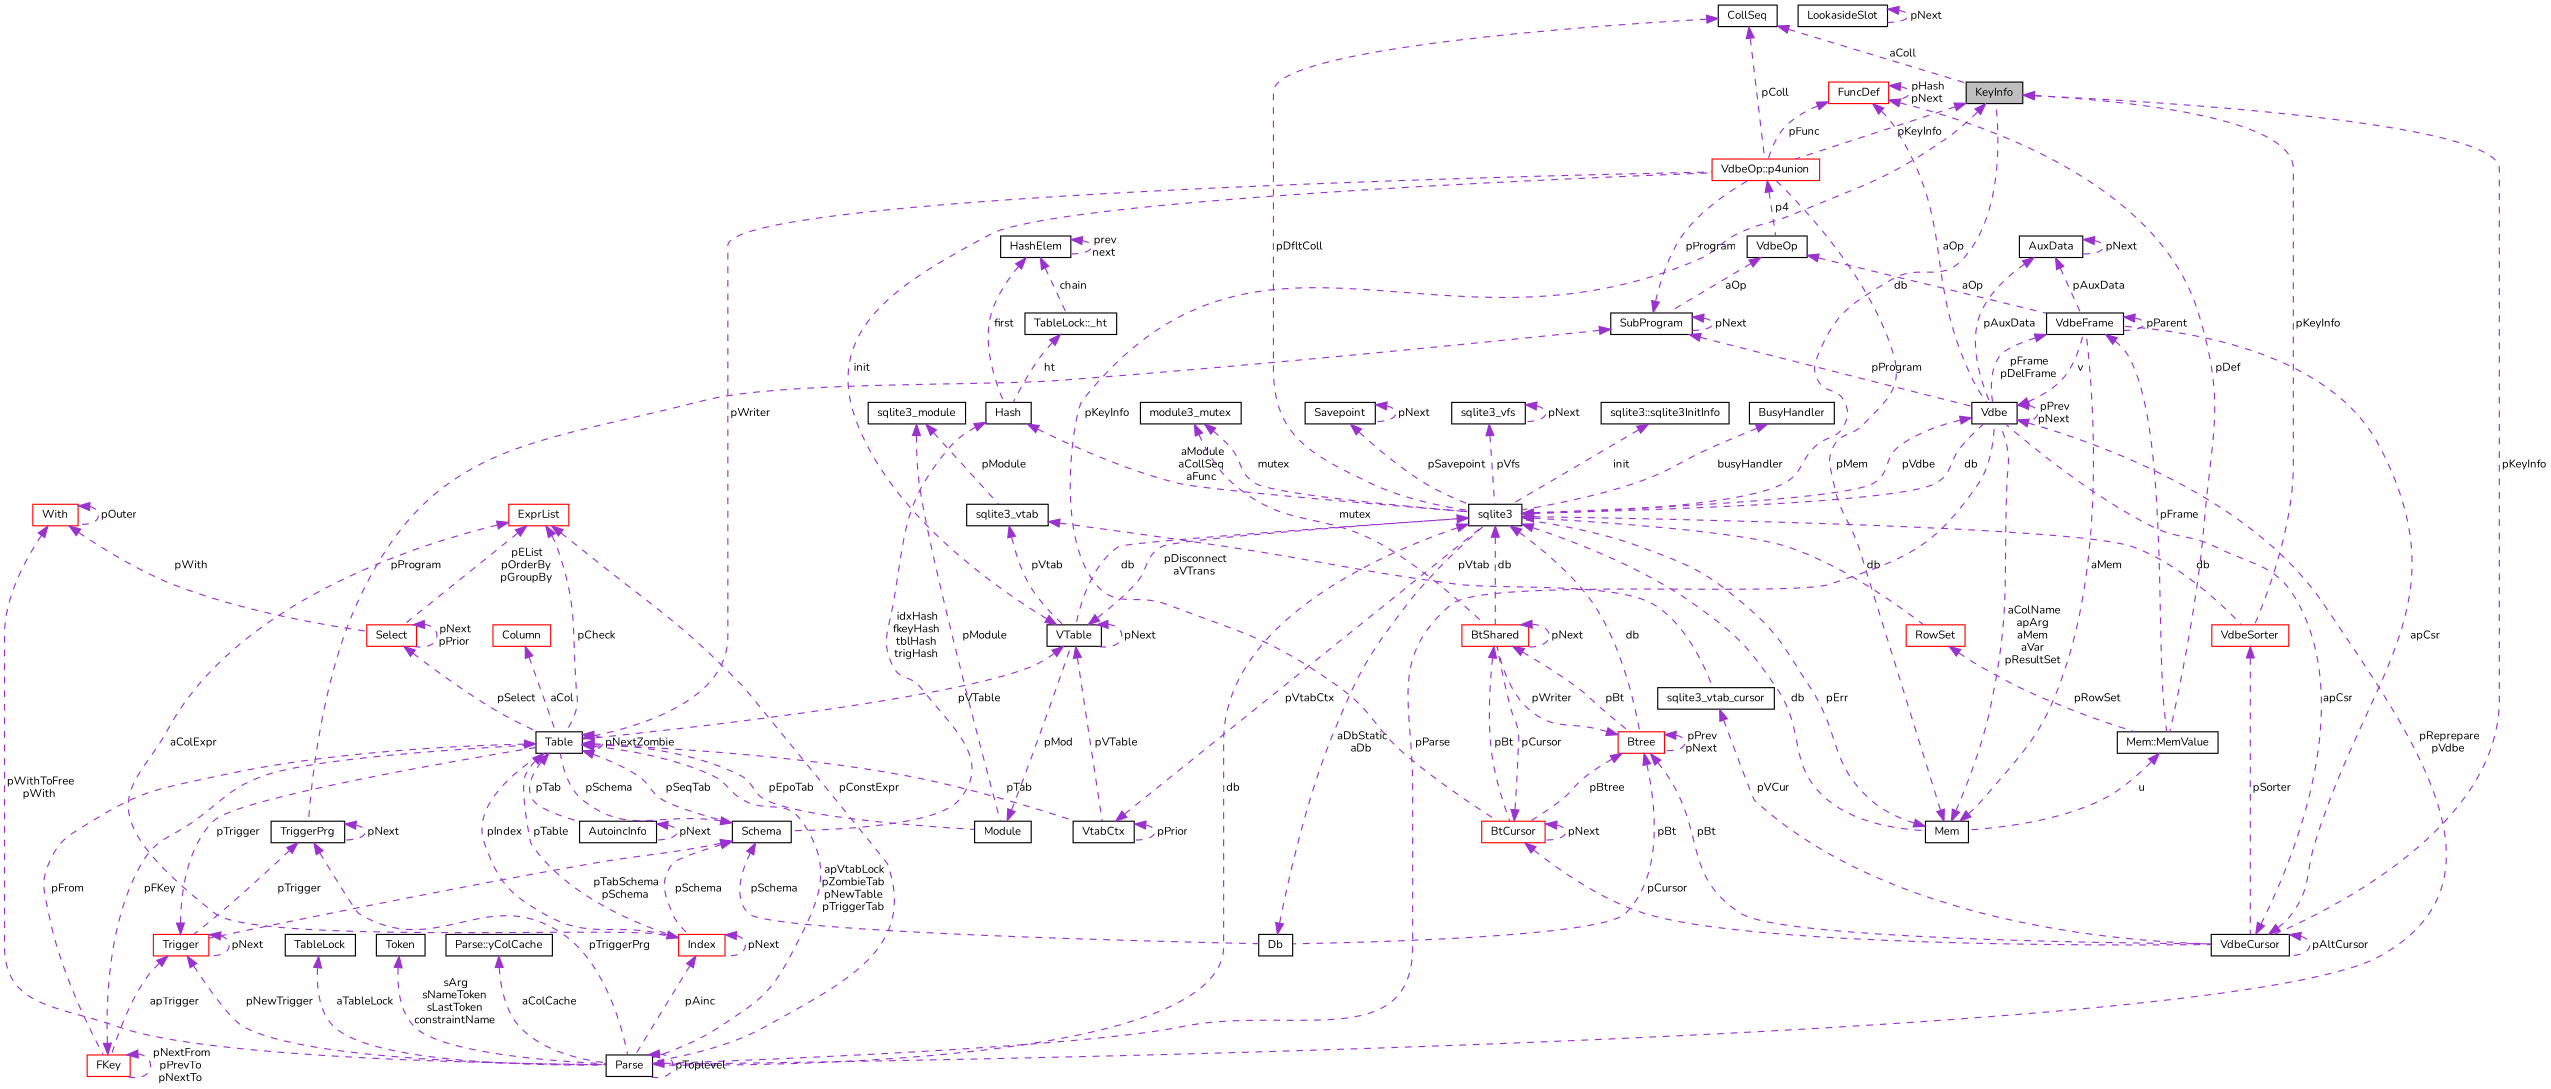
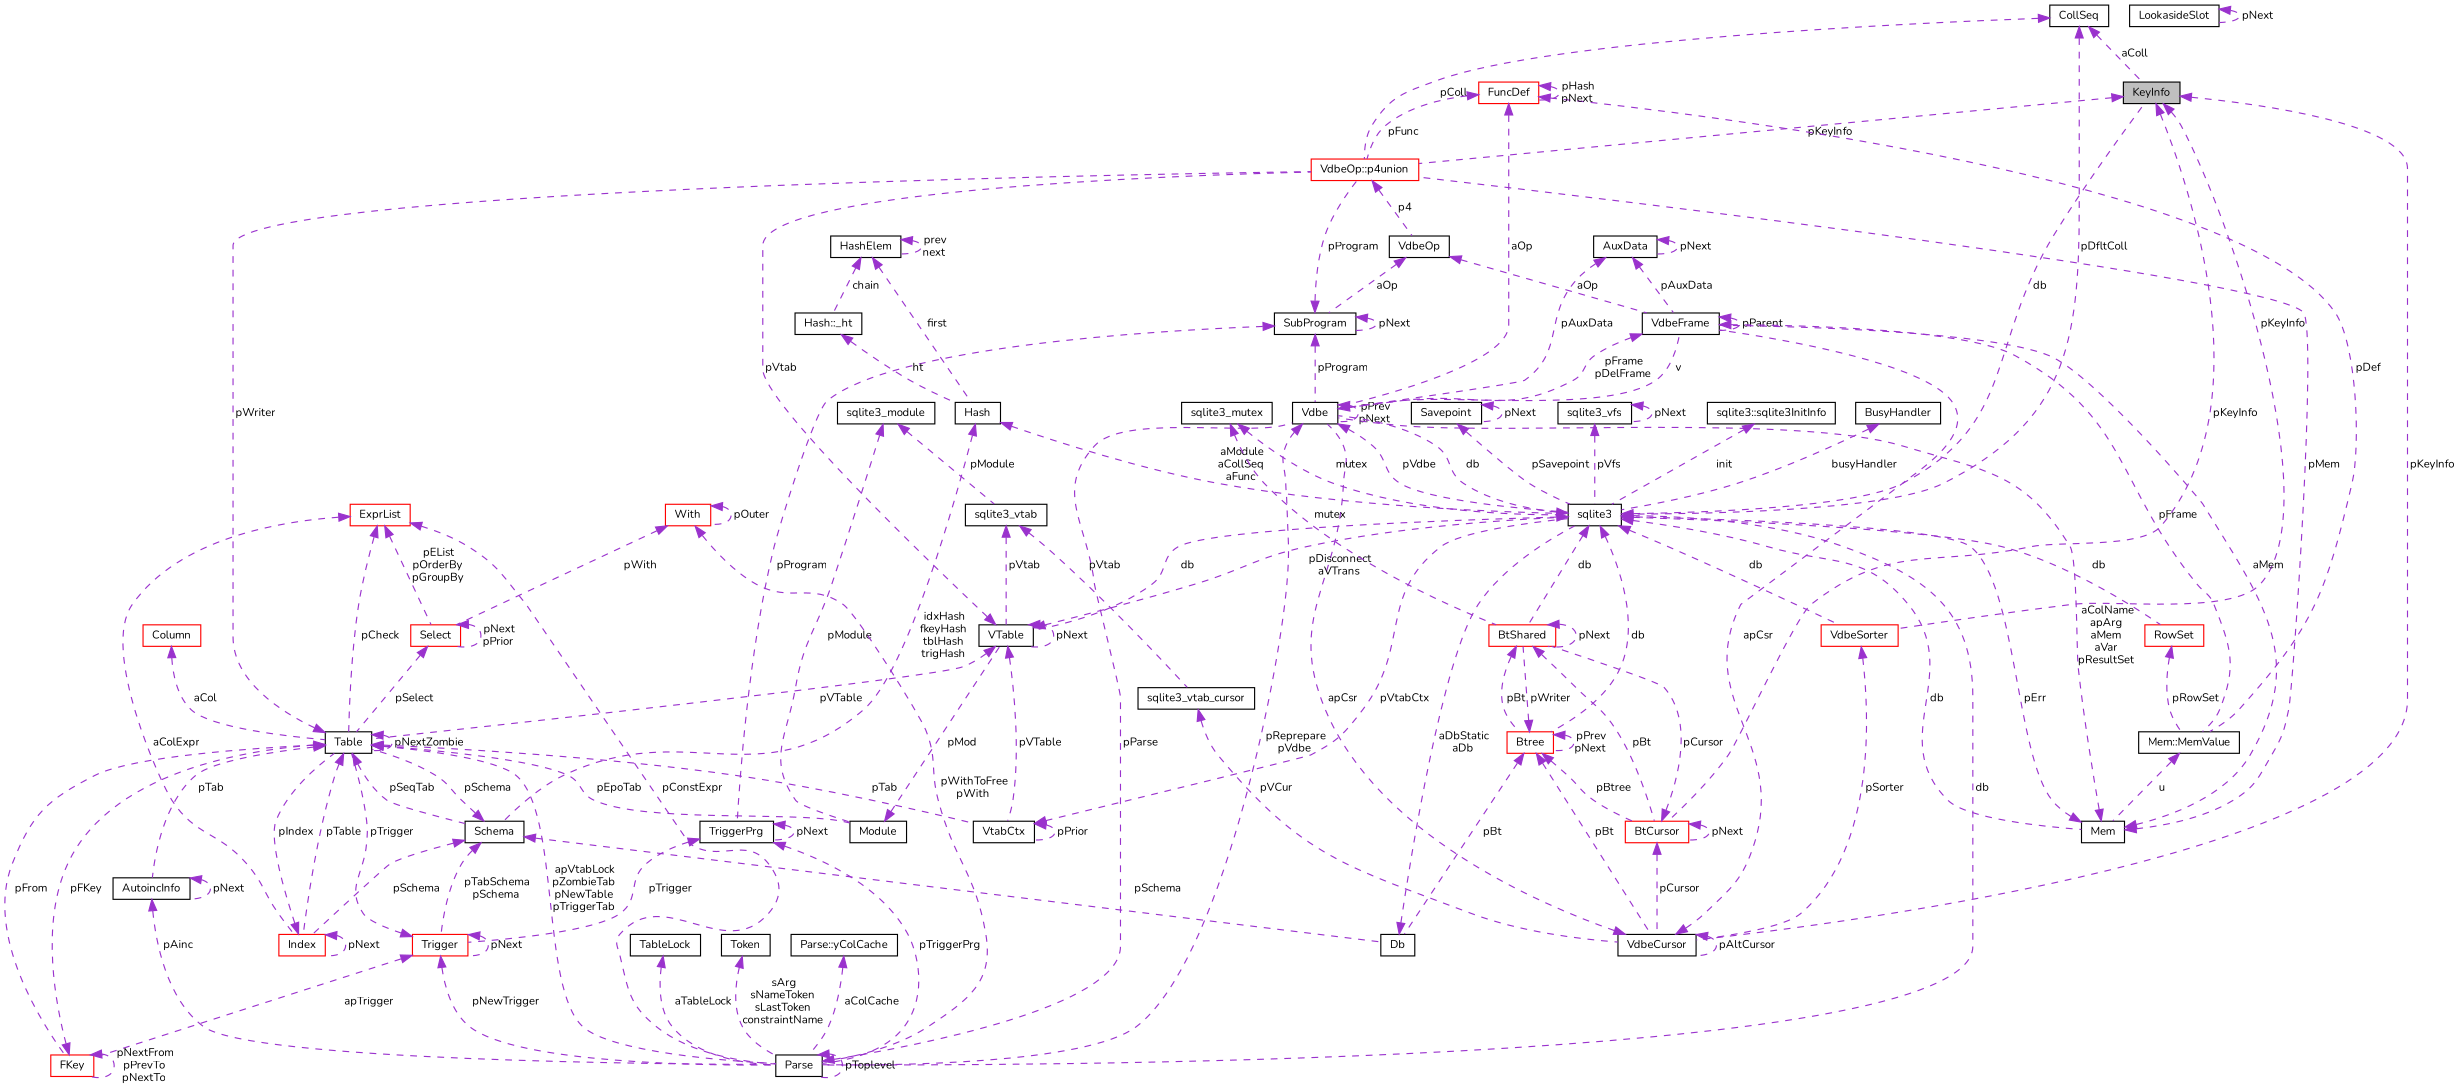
(1071, 324) -> (828, 324)
(861, 368) -> (780, 368)
(1191, 413) -> (1227, 413)
(663, 1010) -> (423, 1056)
